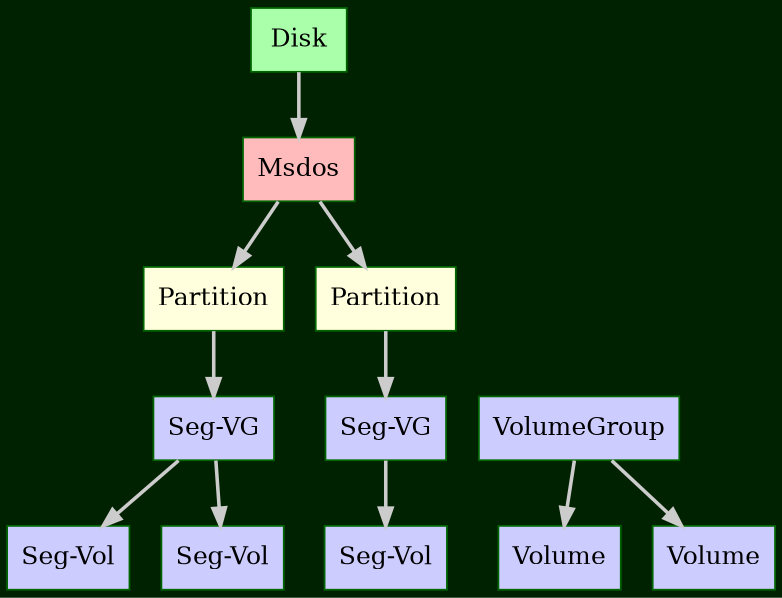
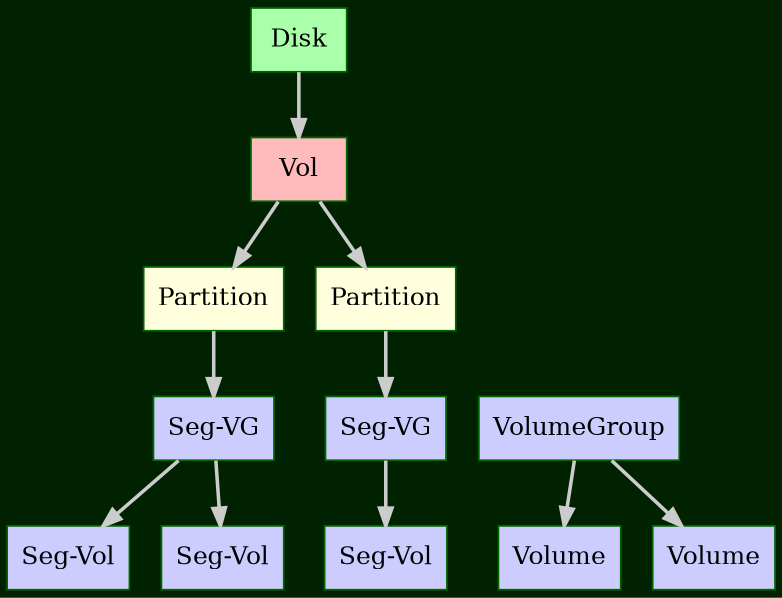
(299, 169) -> (299, 169)
